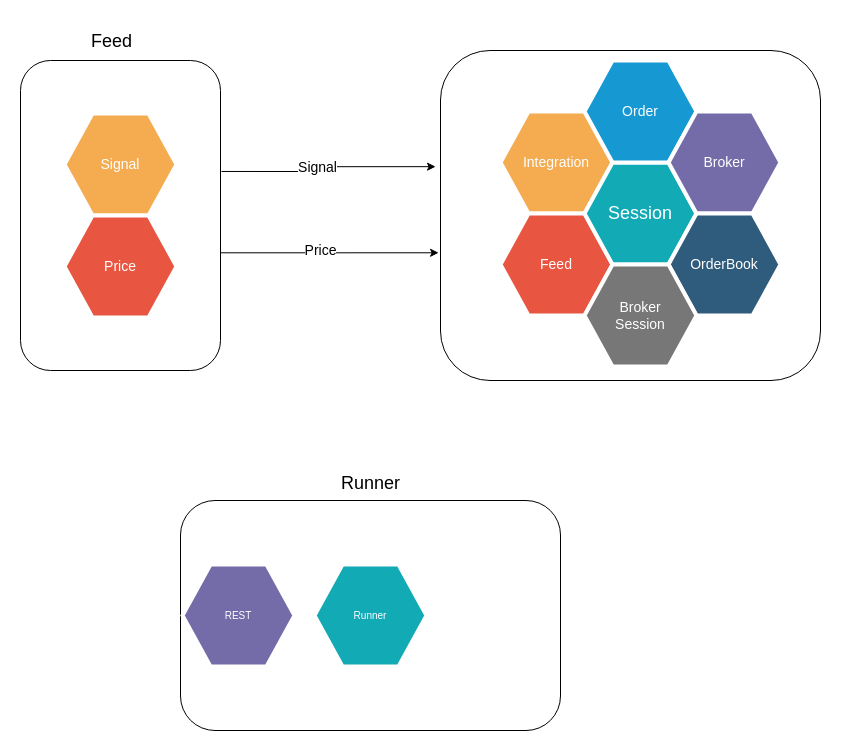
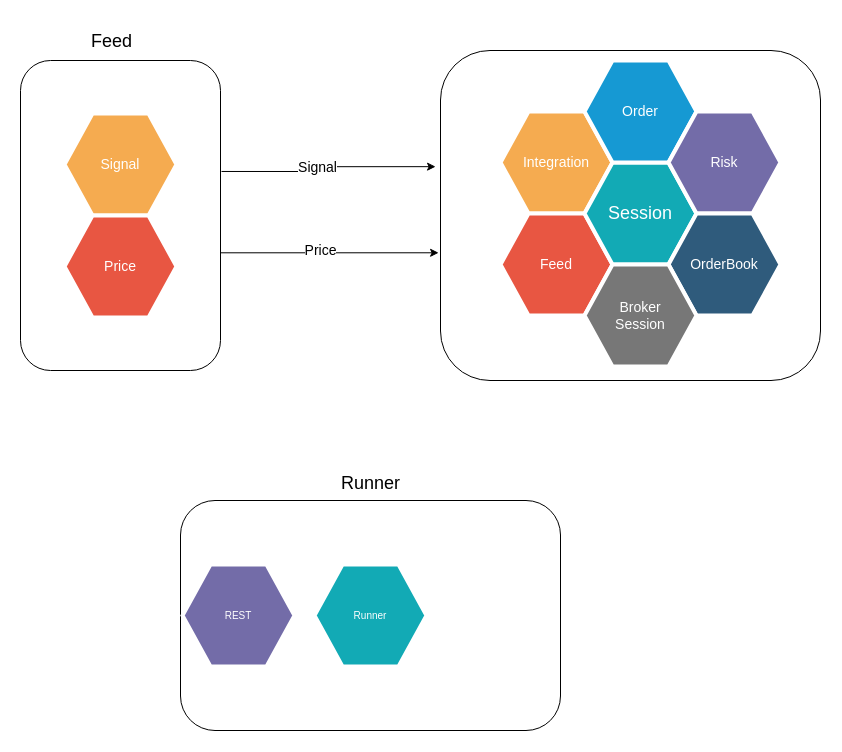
(725, 163) -> (725, 163)
